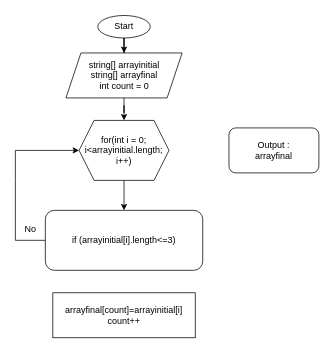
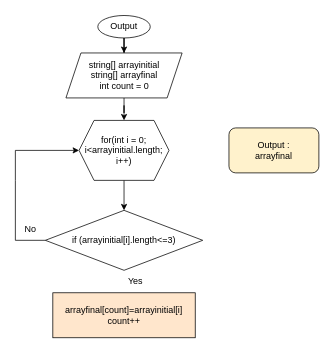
(124, 27) -> (124, 27)
(274, 150) -> (274, 150)
(124, 240) -> (124, 240)
none -> (135, 282)
(124, 315) -> (124, 315)
